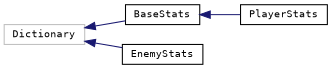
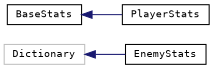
(110, 23) -> none
